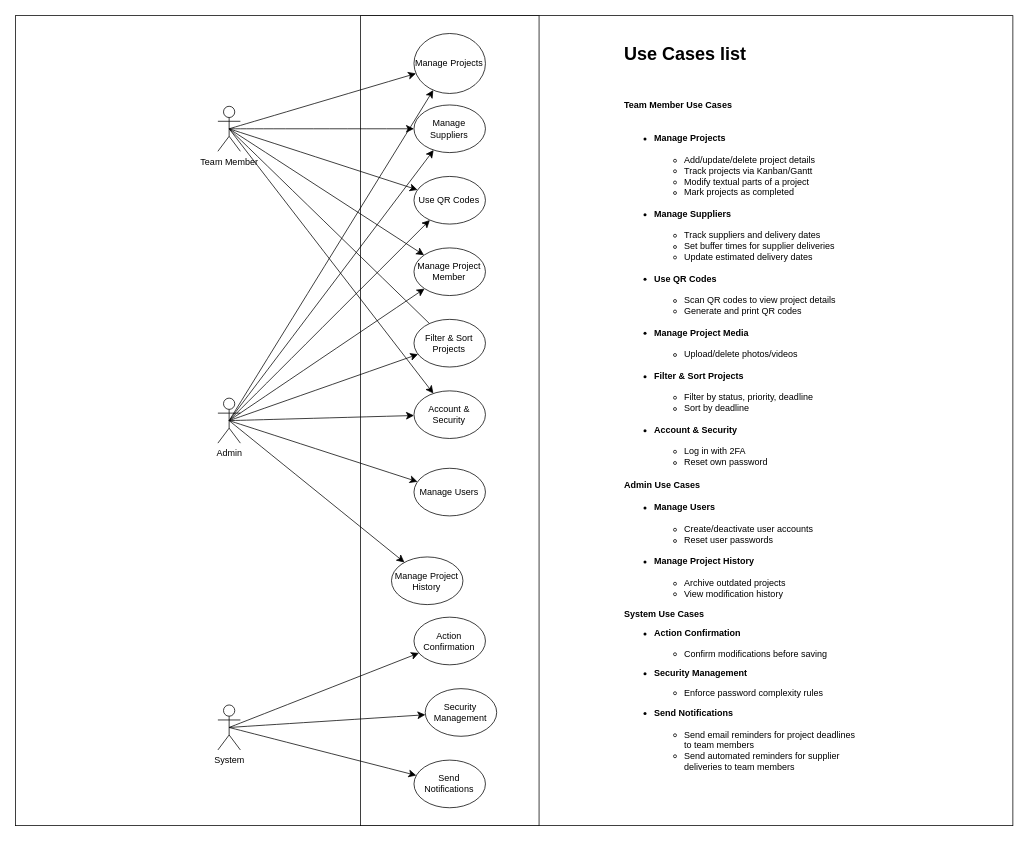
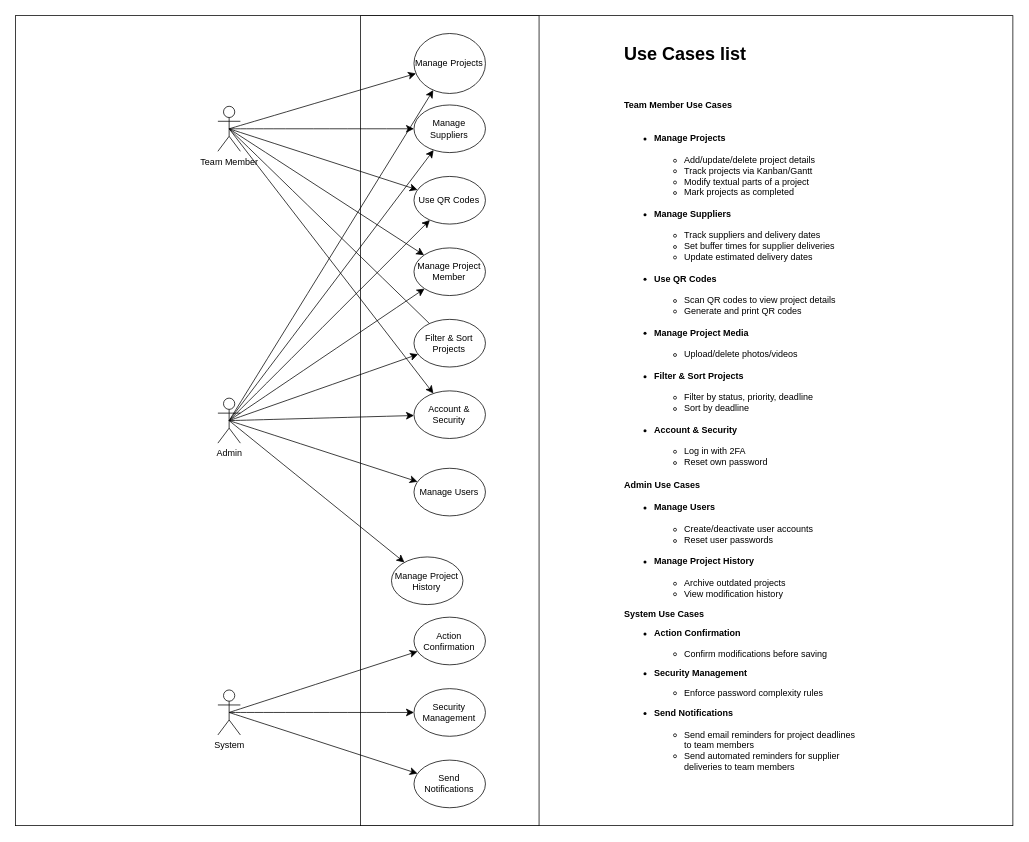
(461, 712) -> (450, 712)
(229, 727) -> (229, 712)
